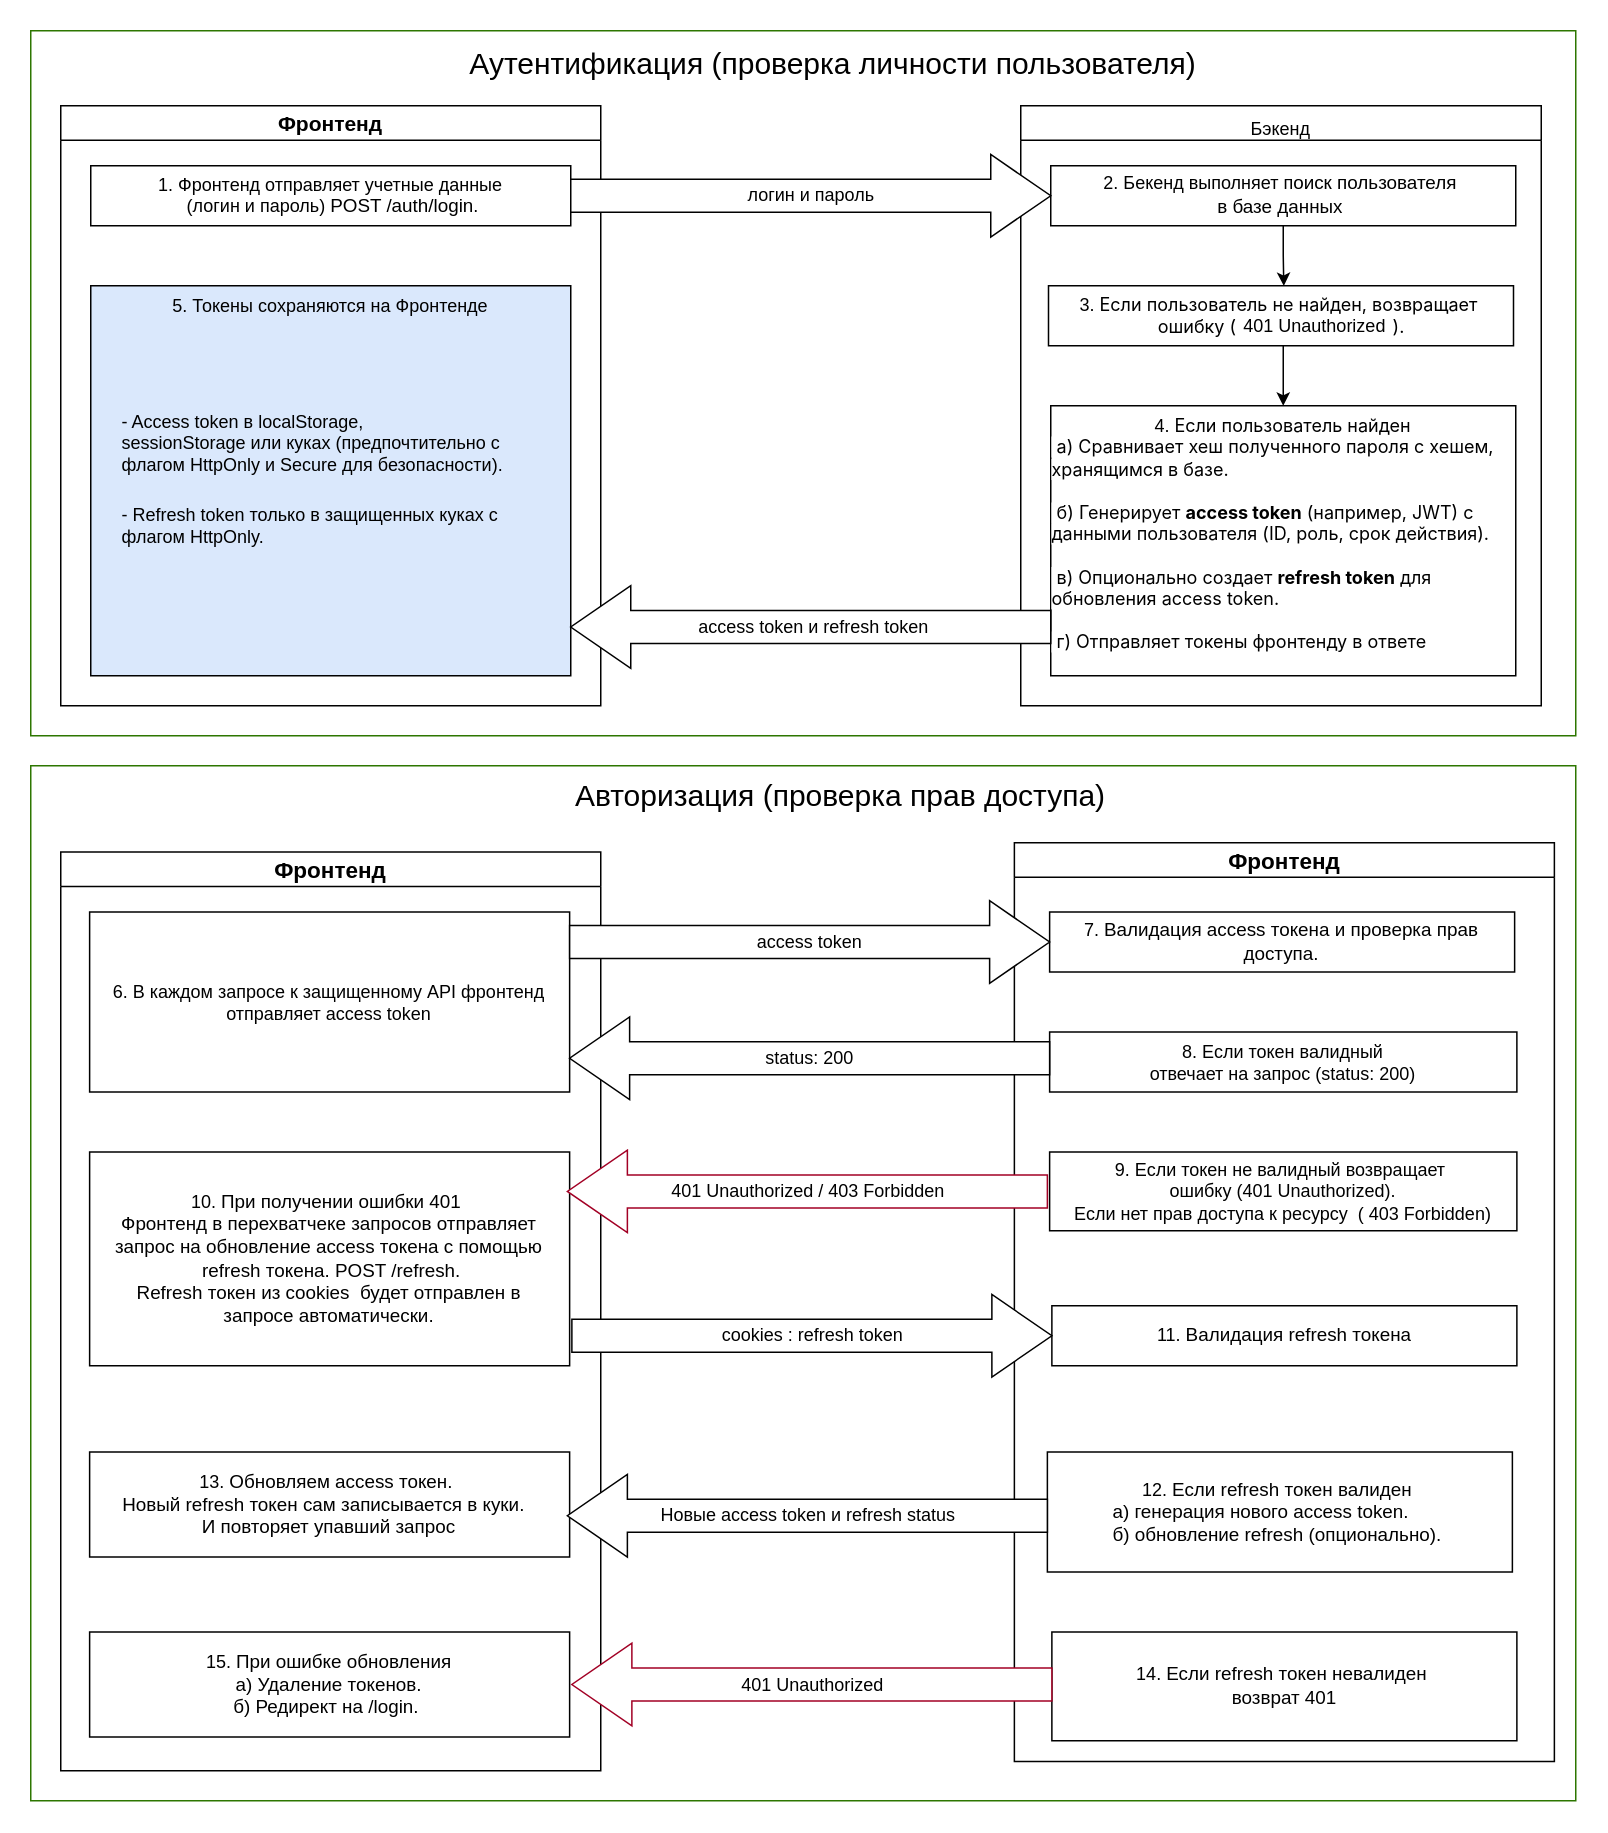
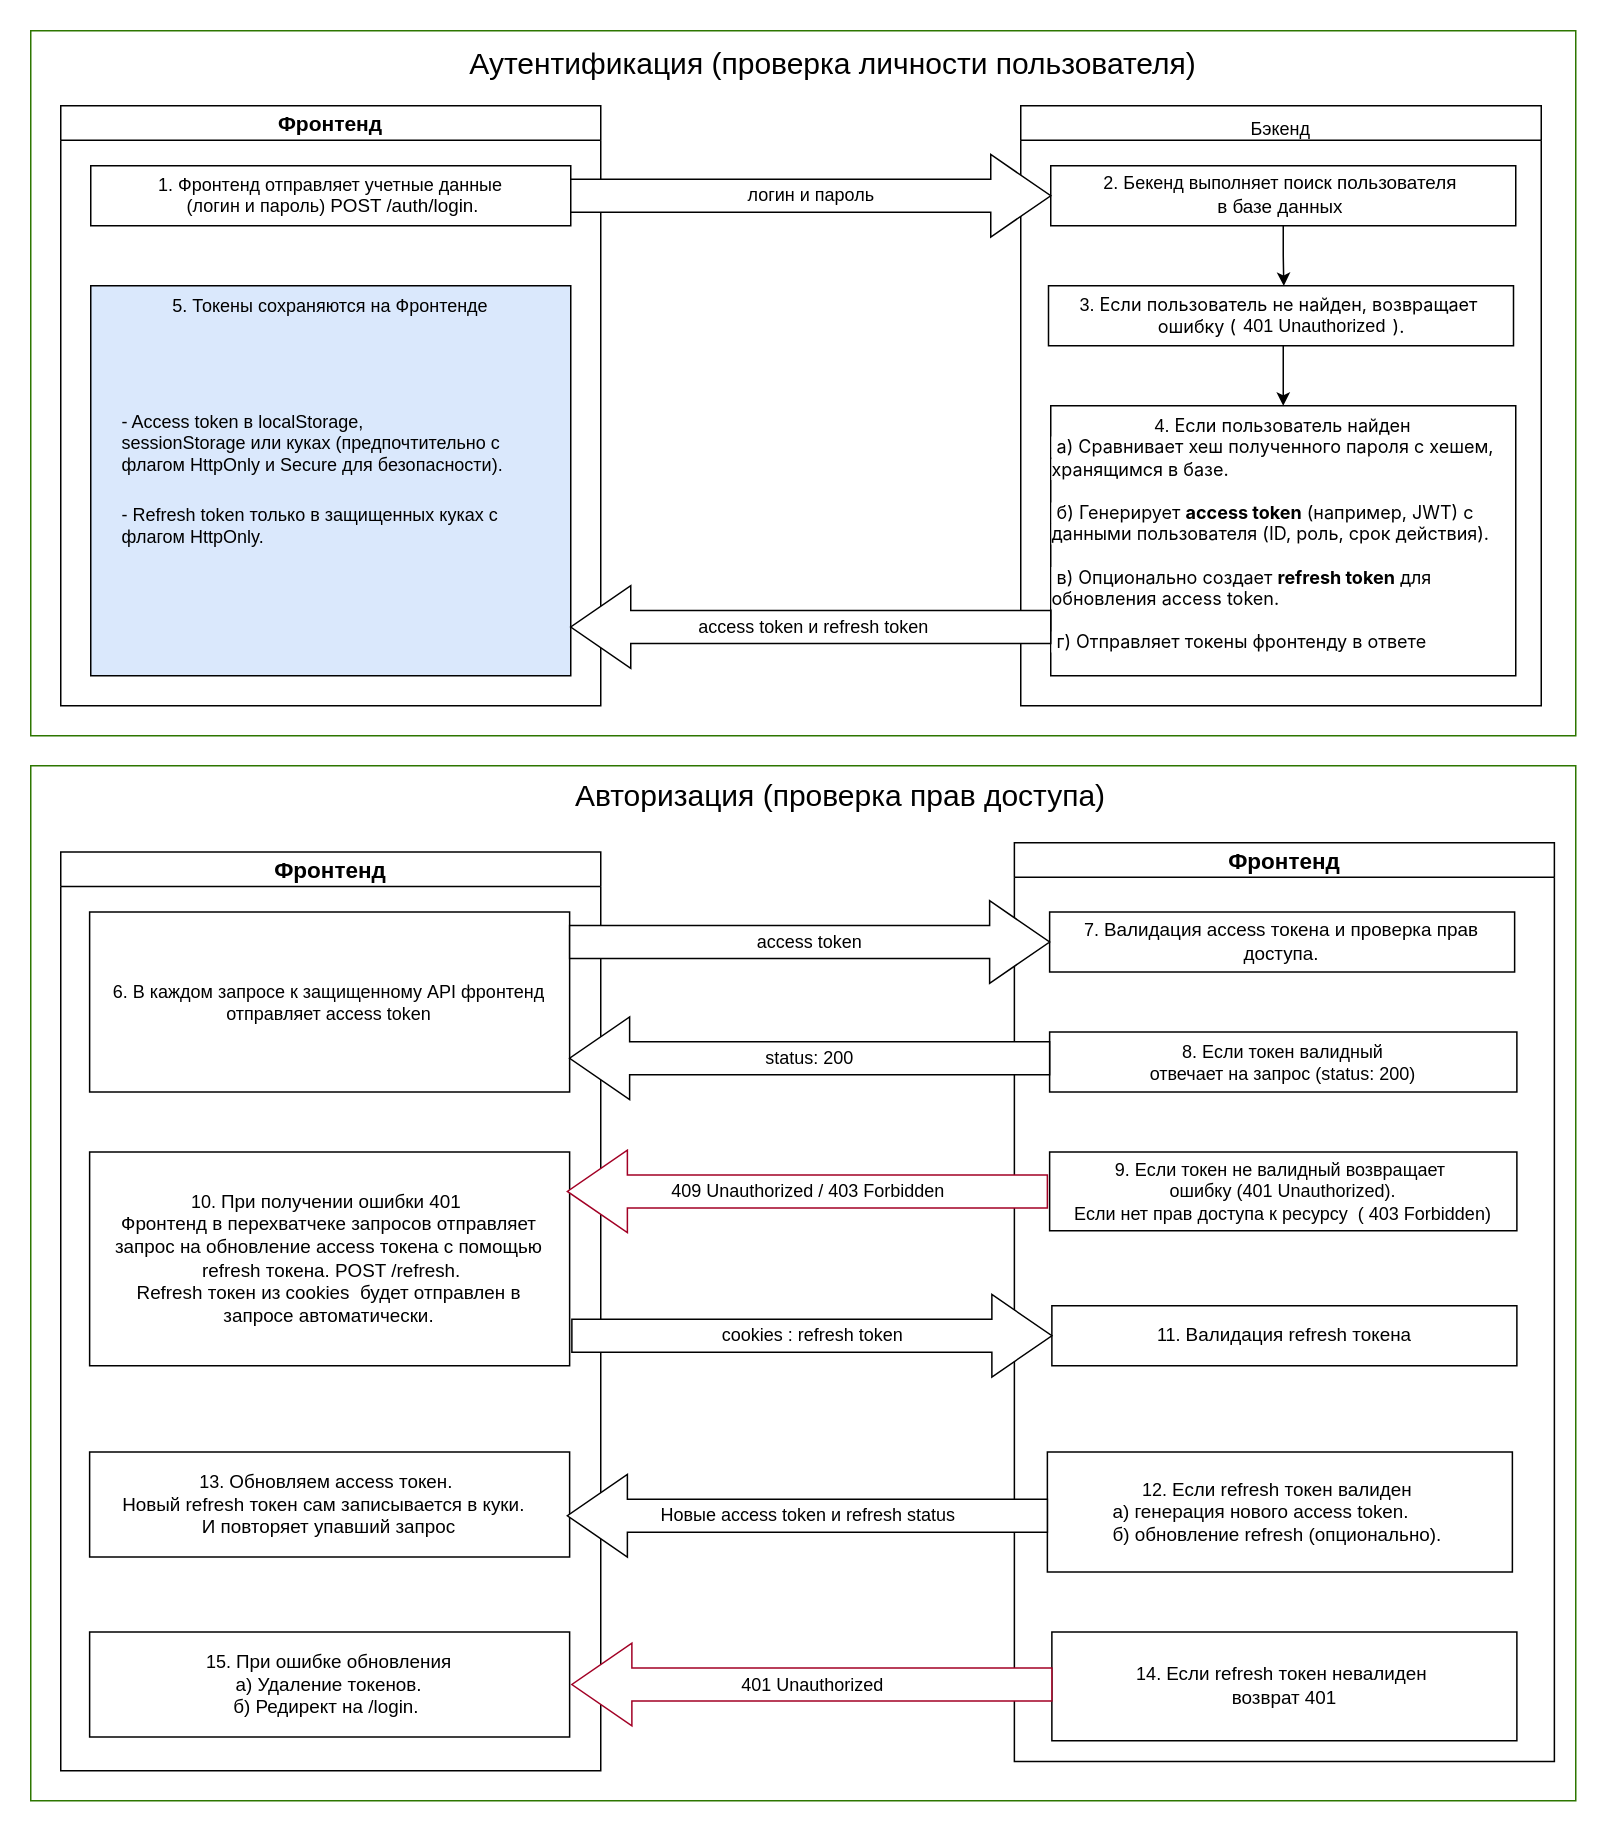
(809, 1192) -> (809, 1192)
